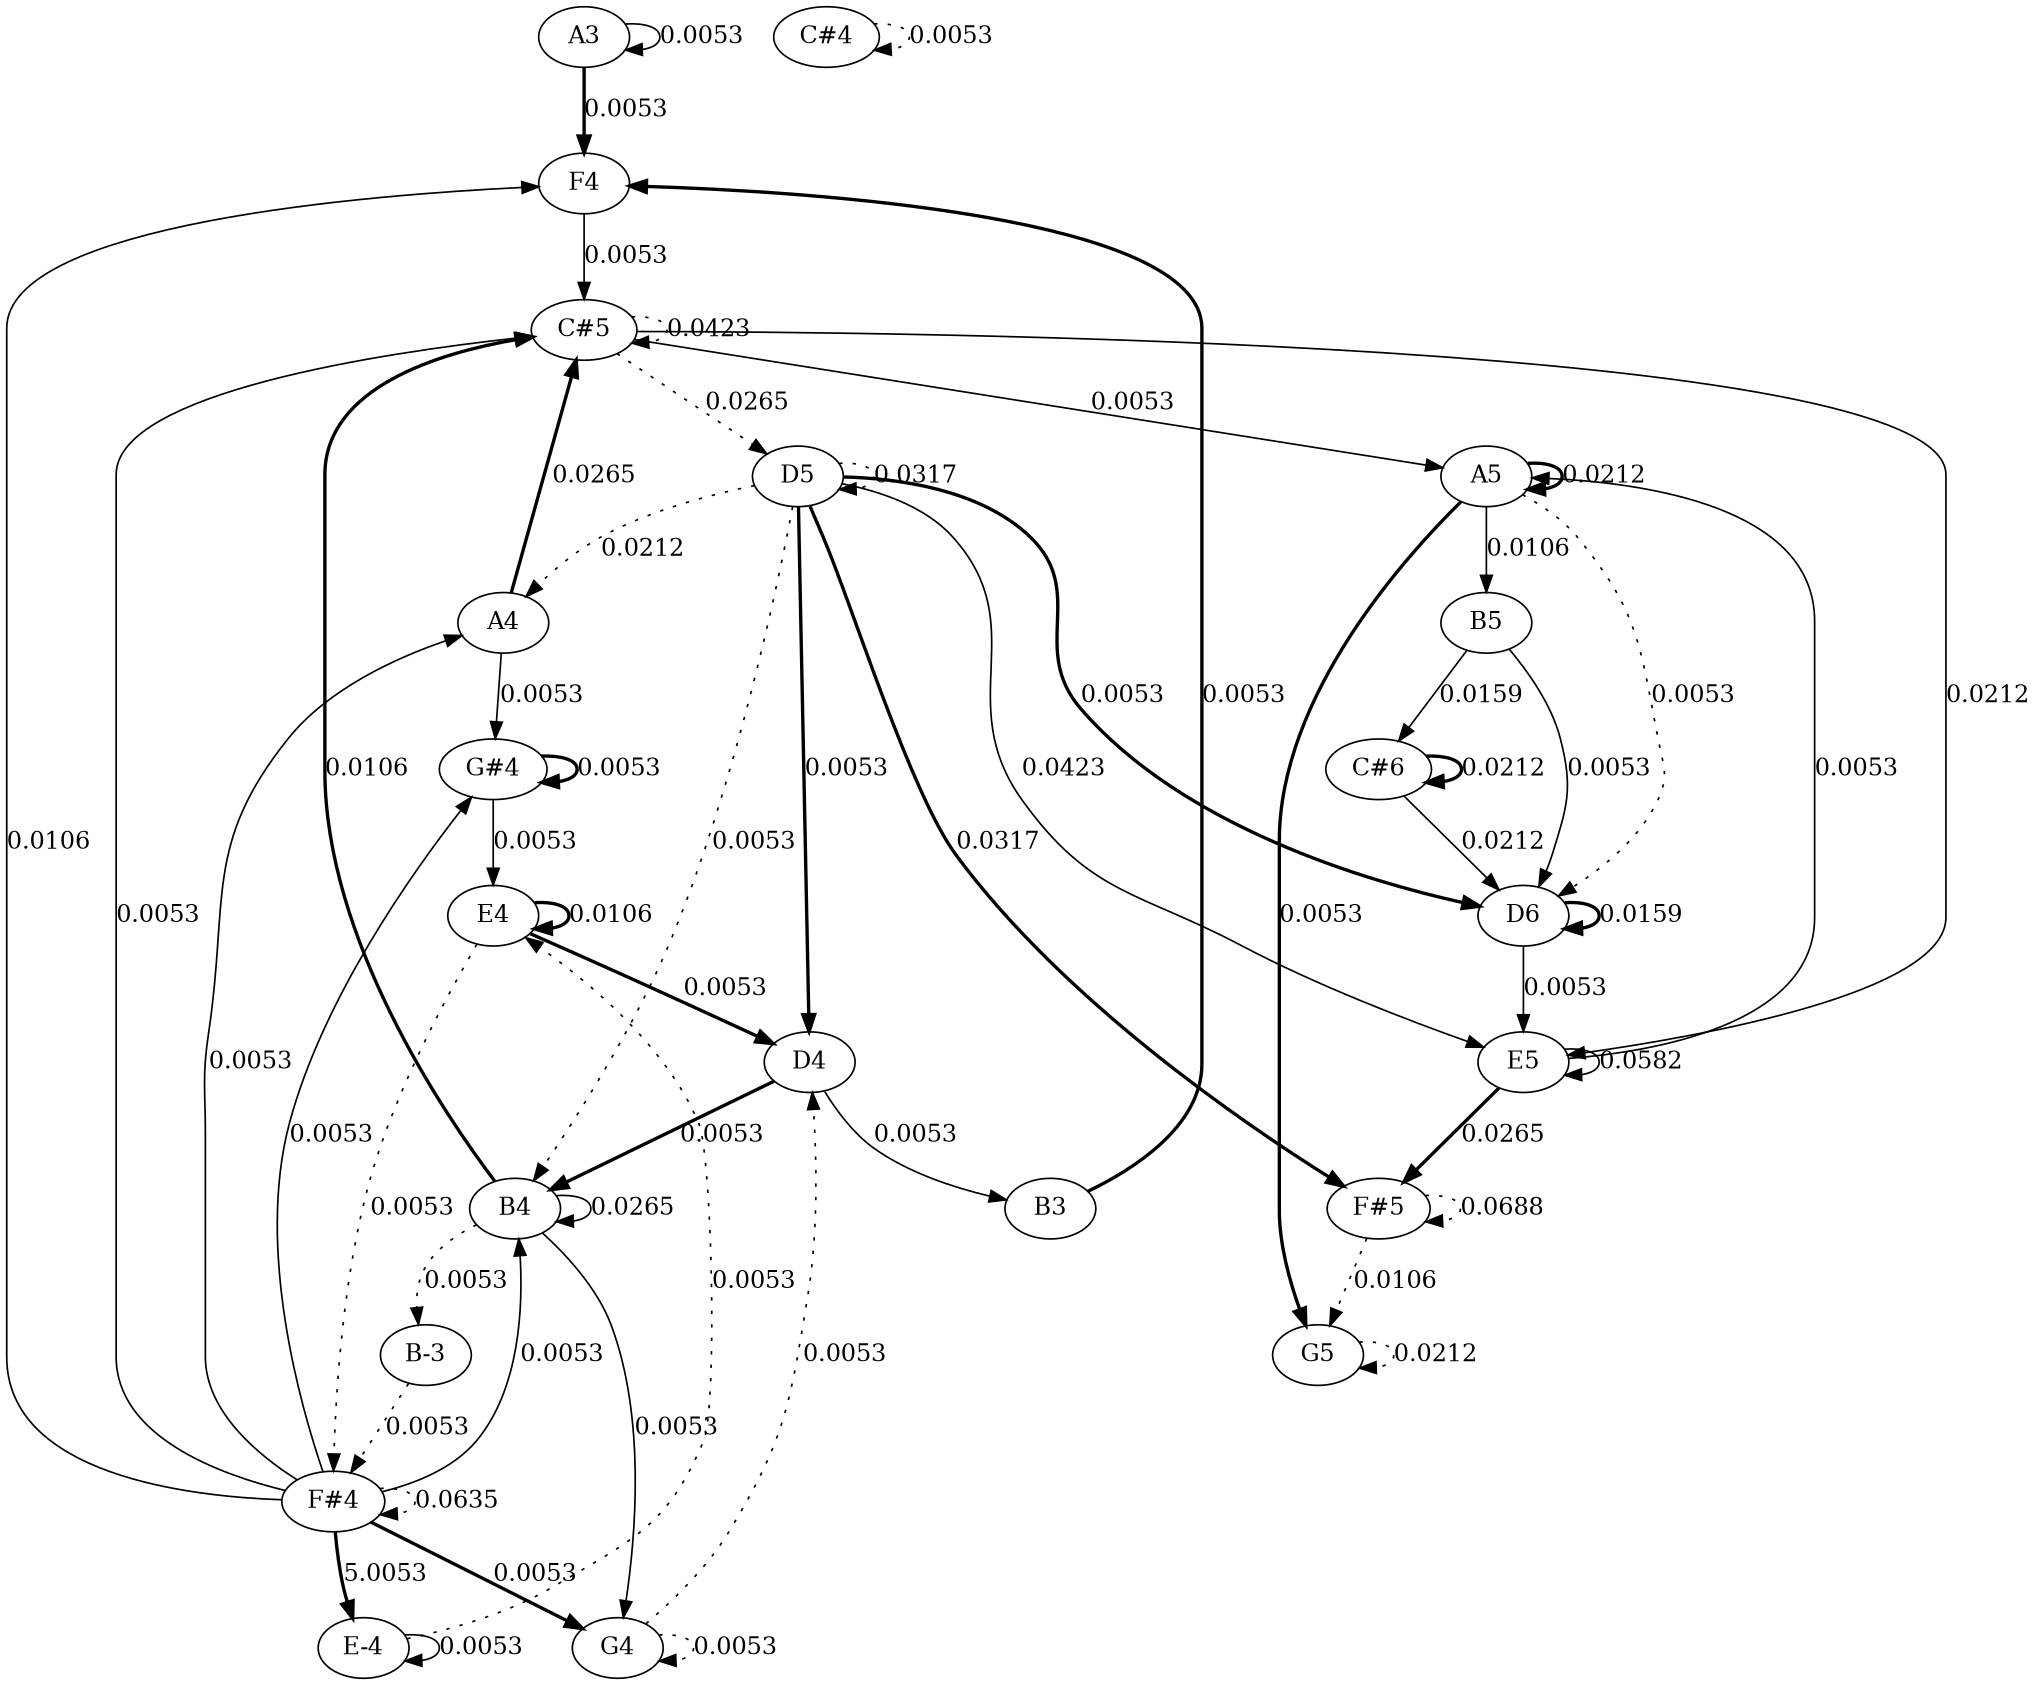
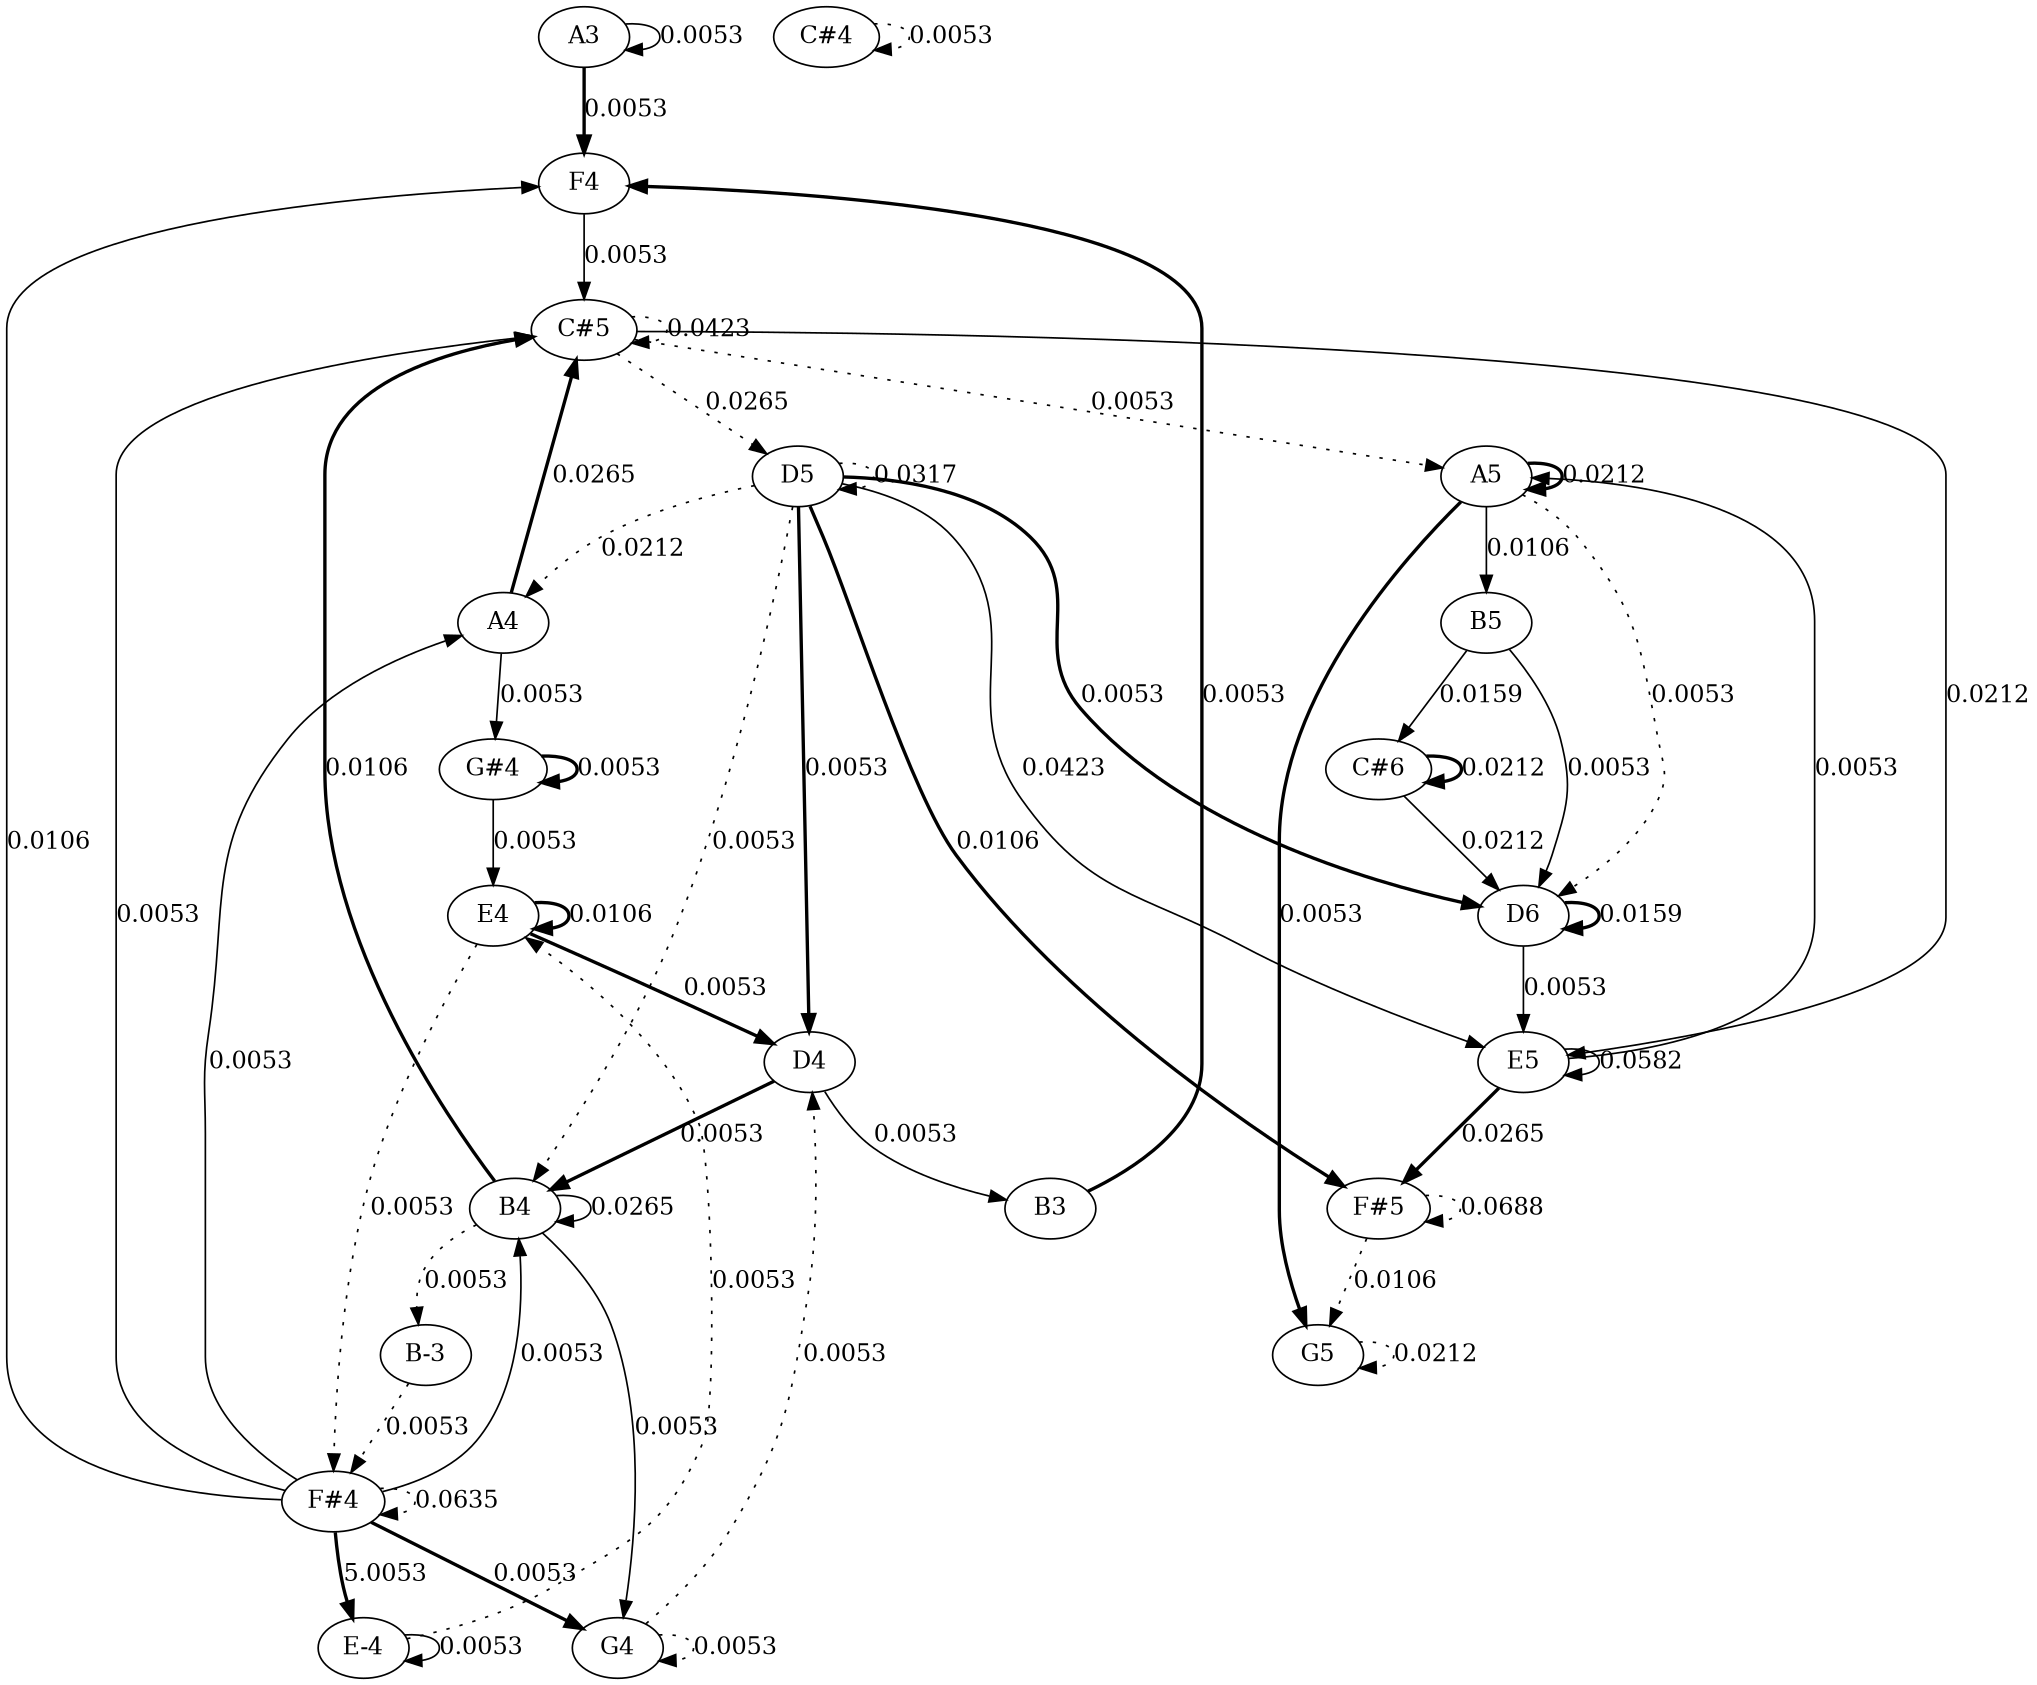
(1030, 402) -> (1030, 402)
(998, 843) -> (998, 843)
(290, 1121) -> none
